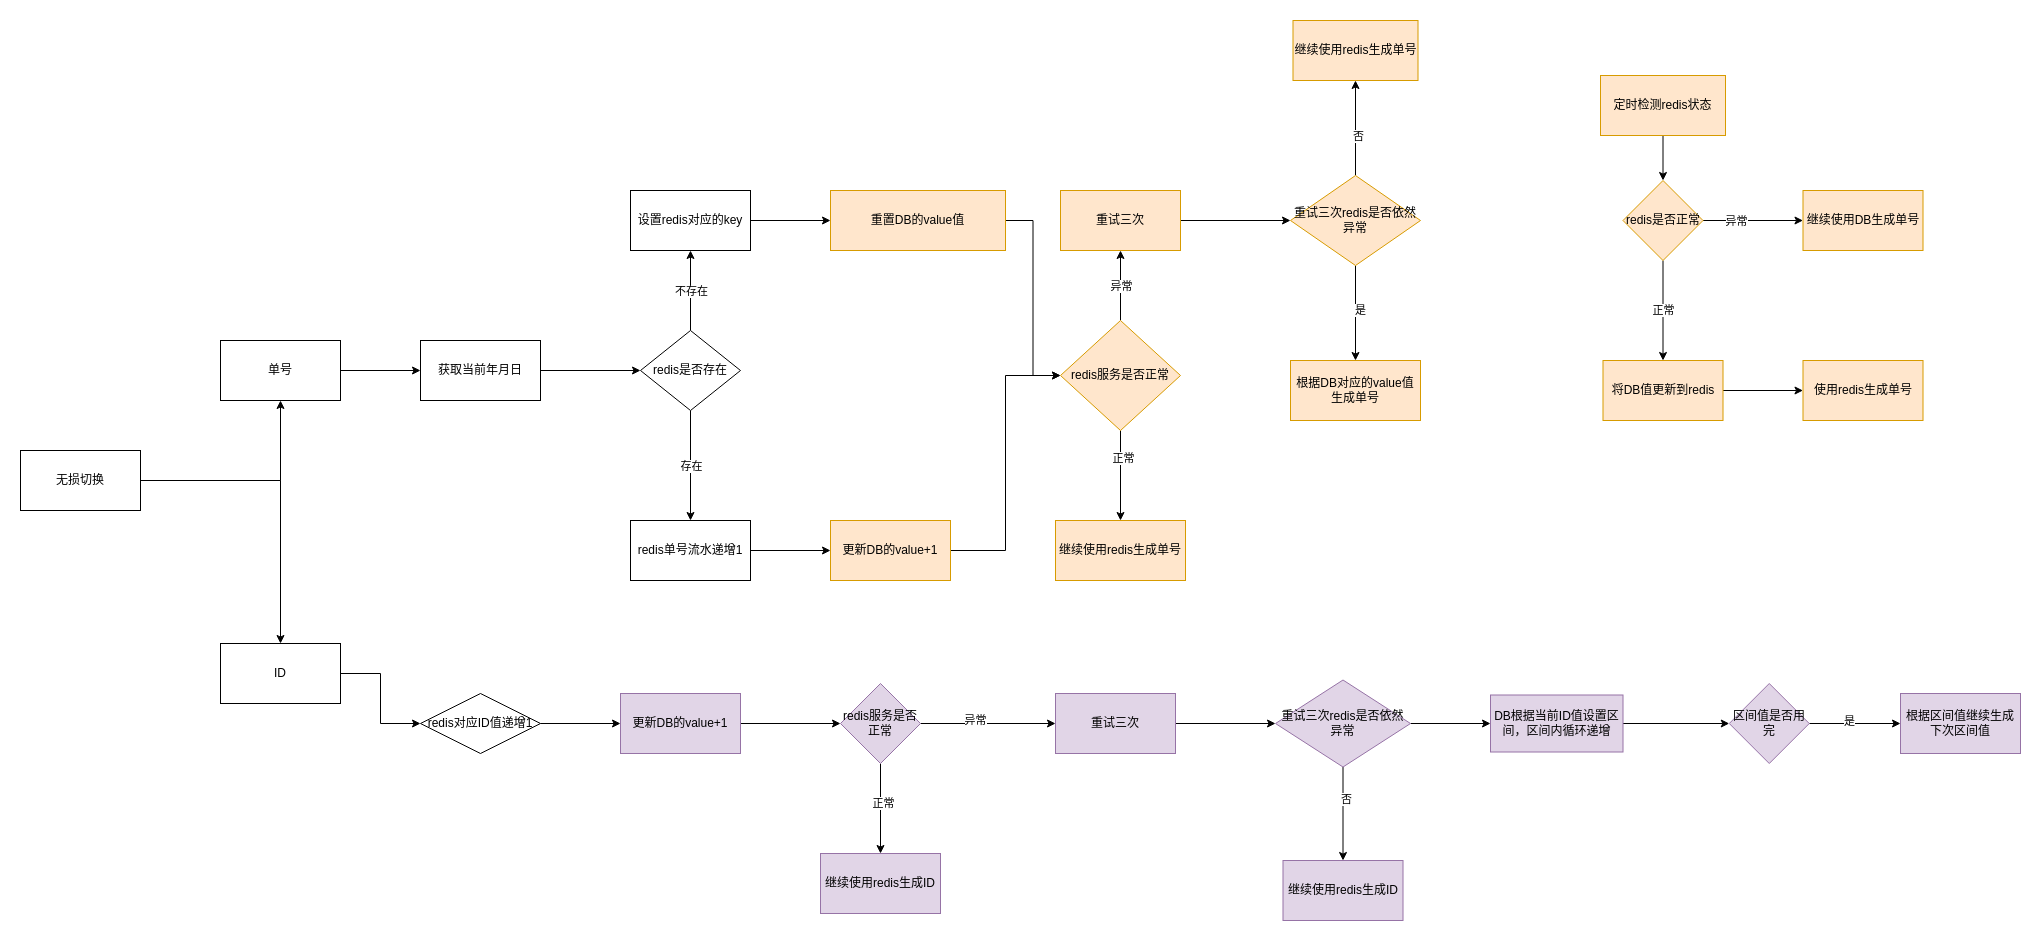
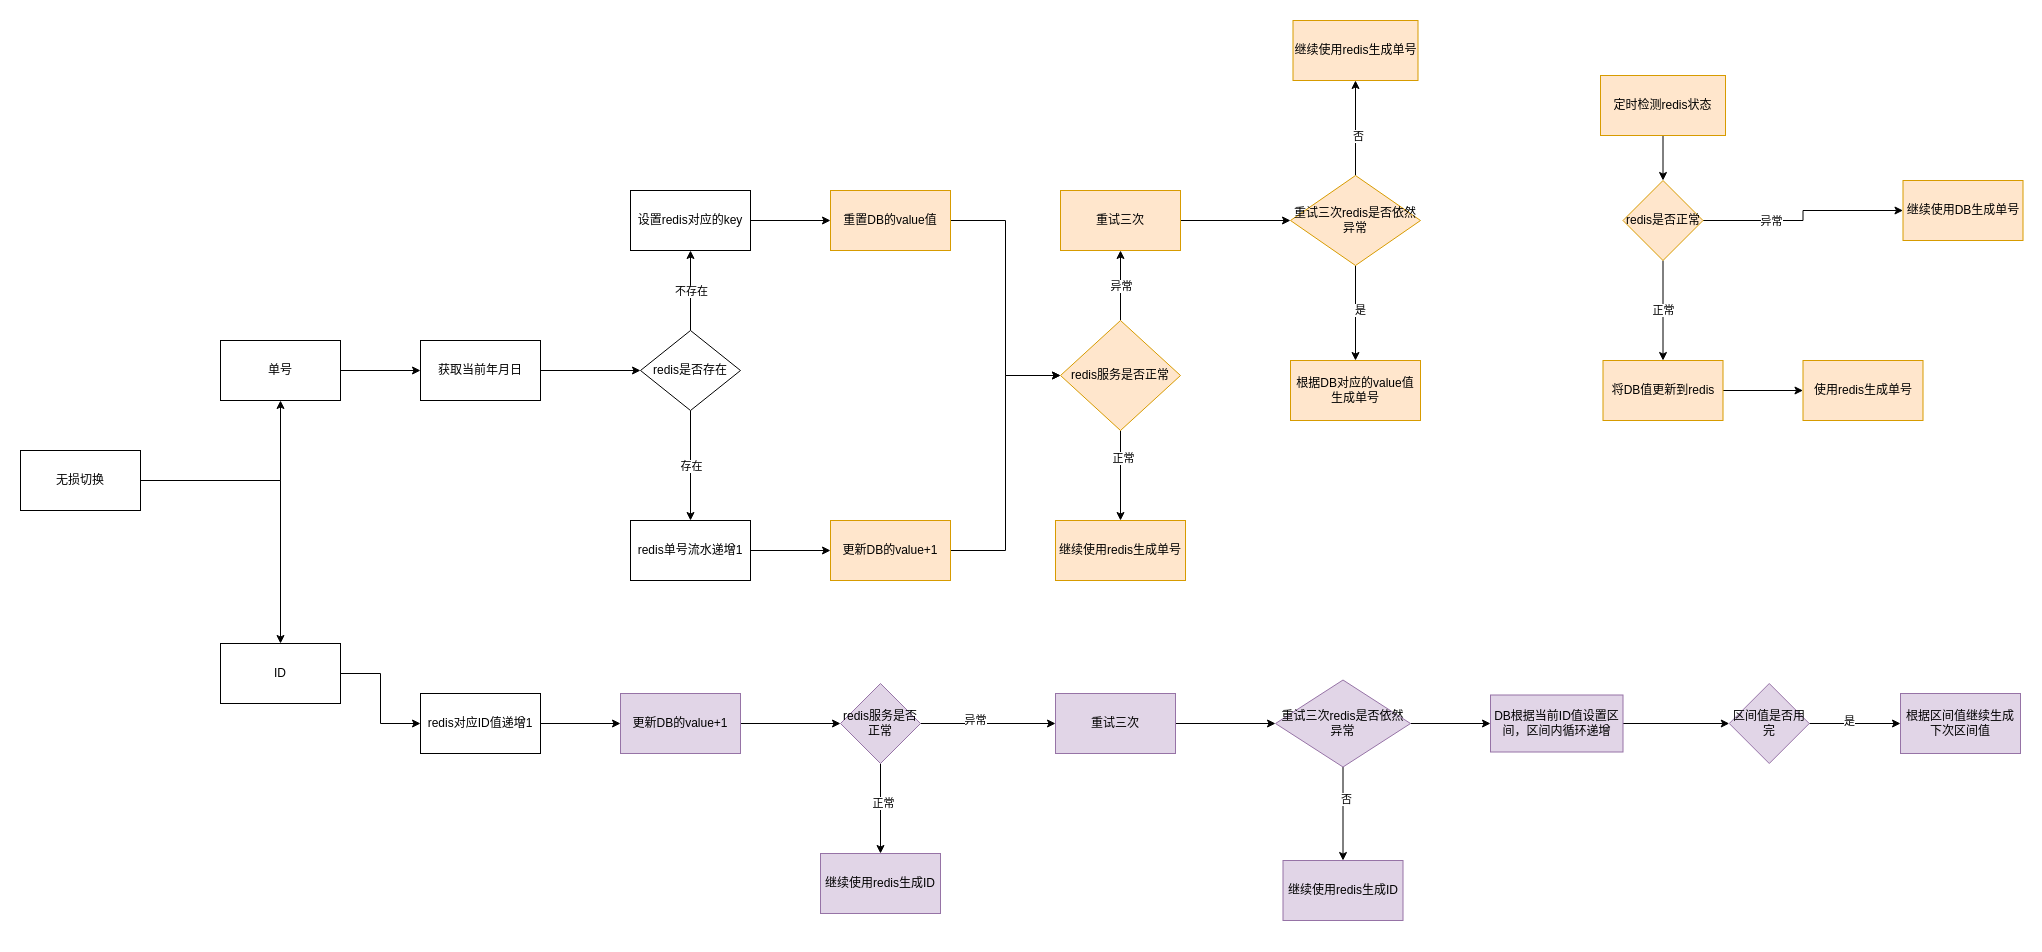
(918, 221) -> (891, 221)
(1863, 221) -> (1963, 211)
(481, 724) -> (481, 724)
